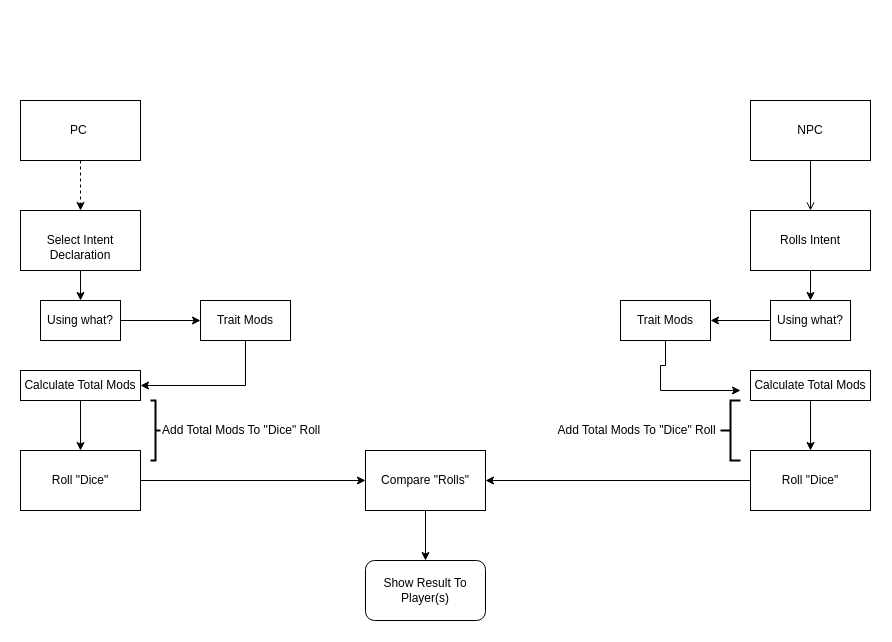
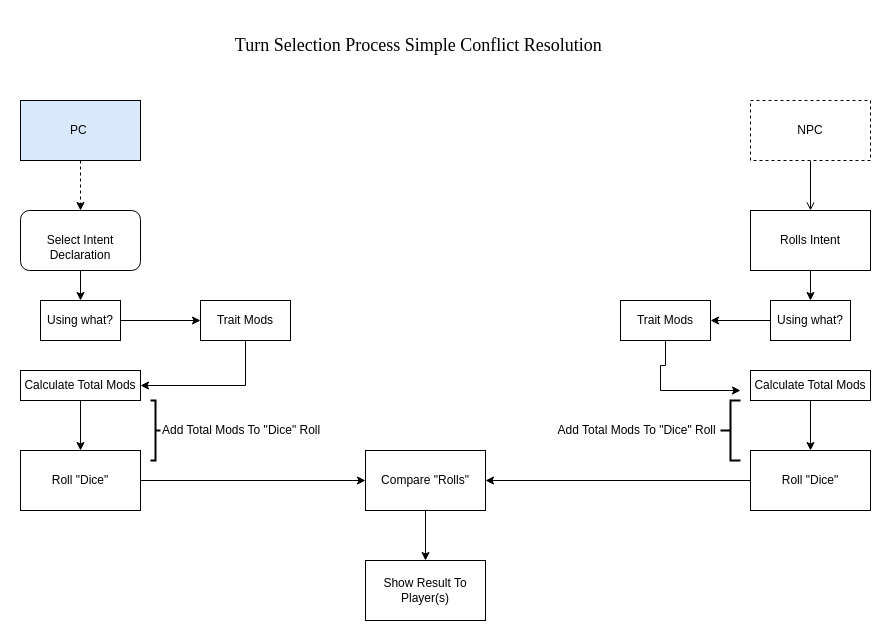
none -> (426, 46)
(81, 131) -> (81, 131)
(811, 131) -> (811, 131)
(81, 241) -> (81, 241)
(426, 591) -> (426, 591)
